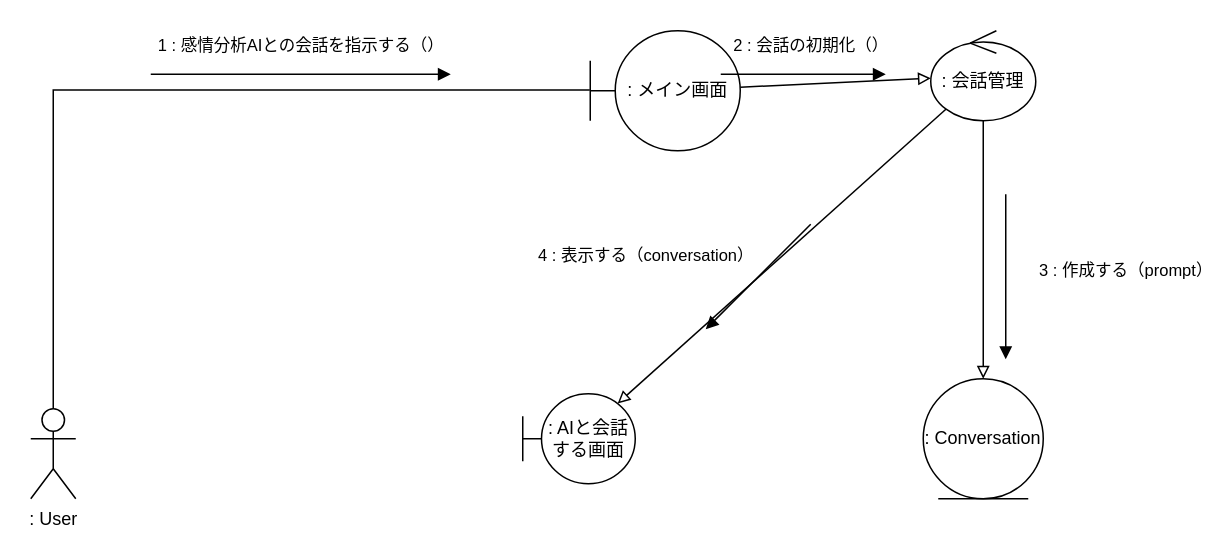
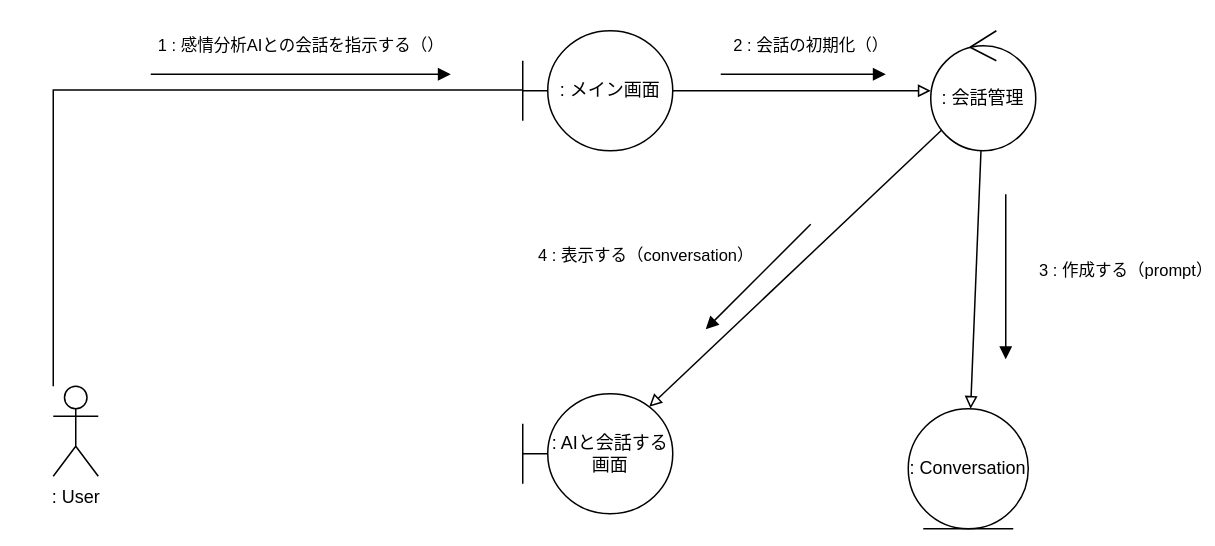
(983, 76) -> (983, 91)
(665, 91) -> (598, 91)
(579, 439) -> (598, 454)
(983, 439) -> (968, 469)
(53, 454) -> (76, 431)
